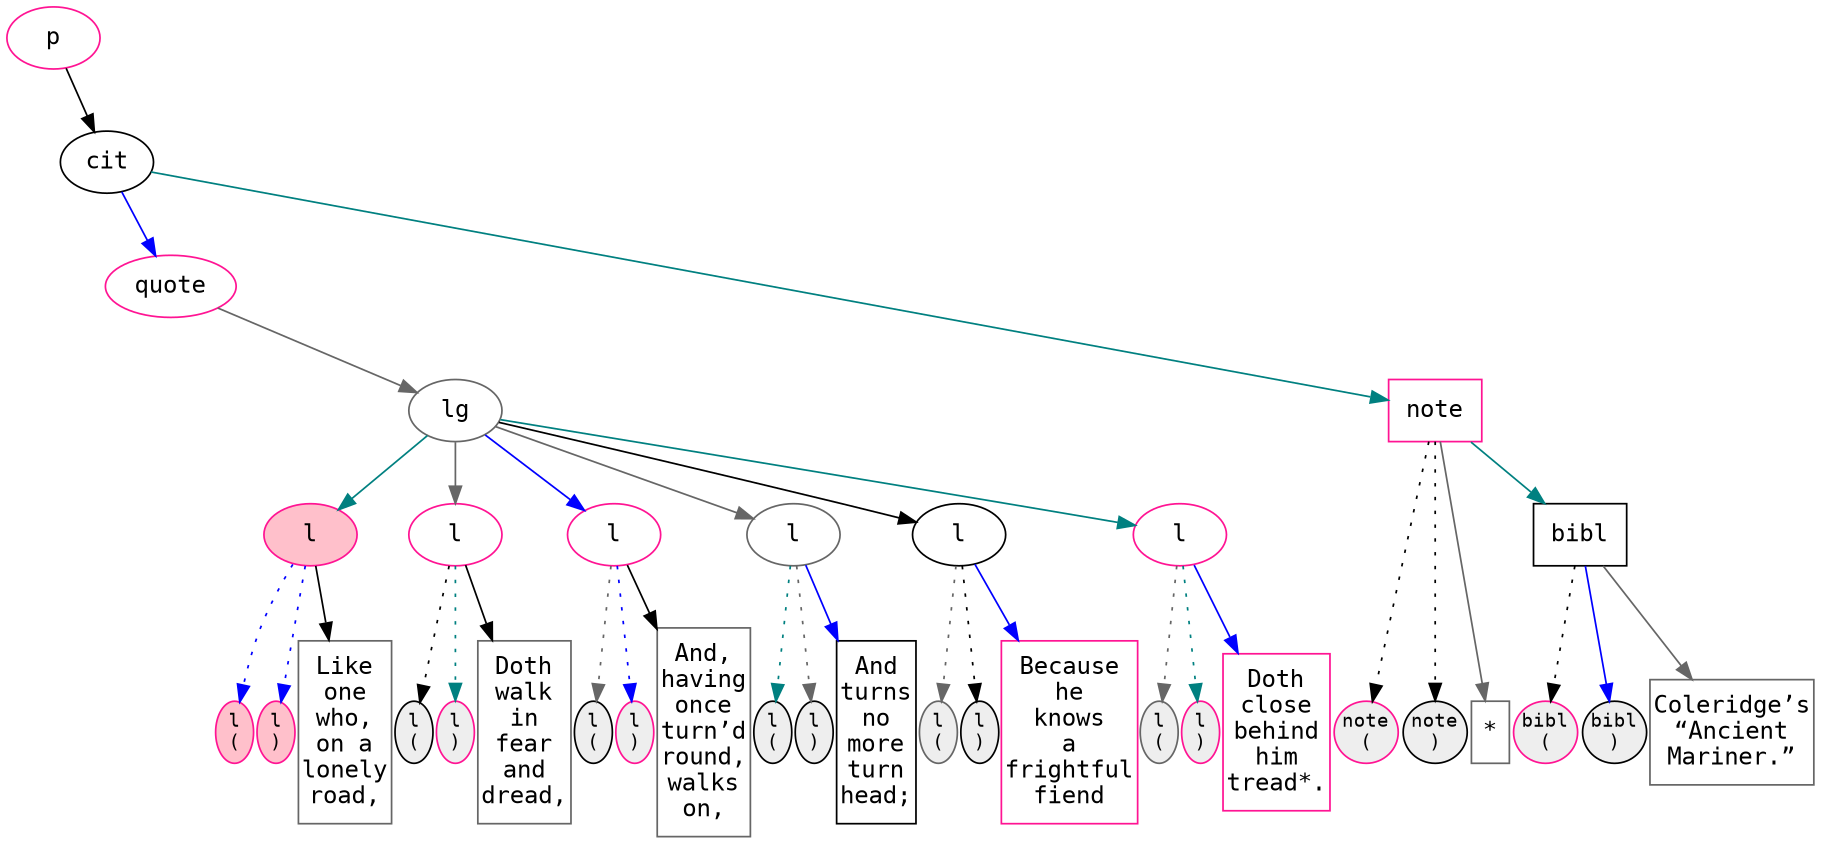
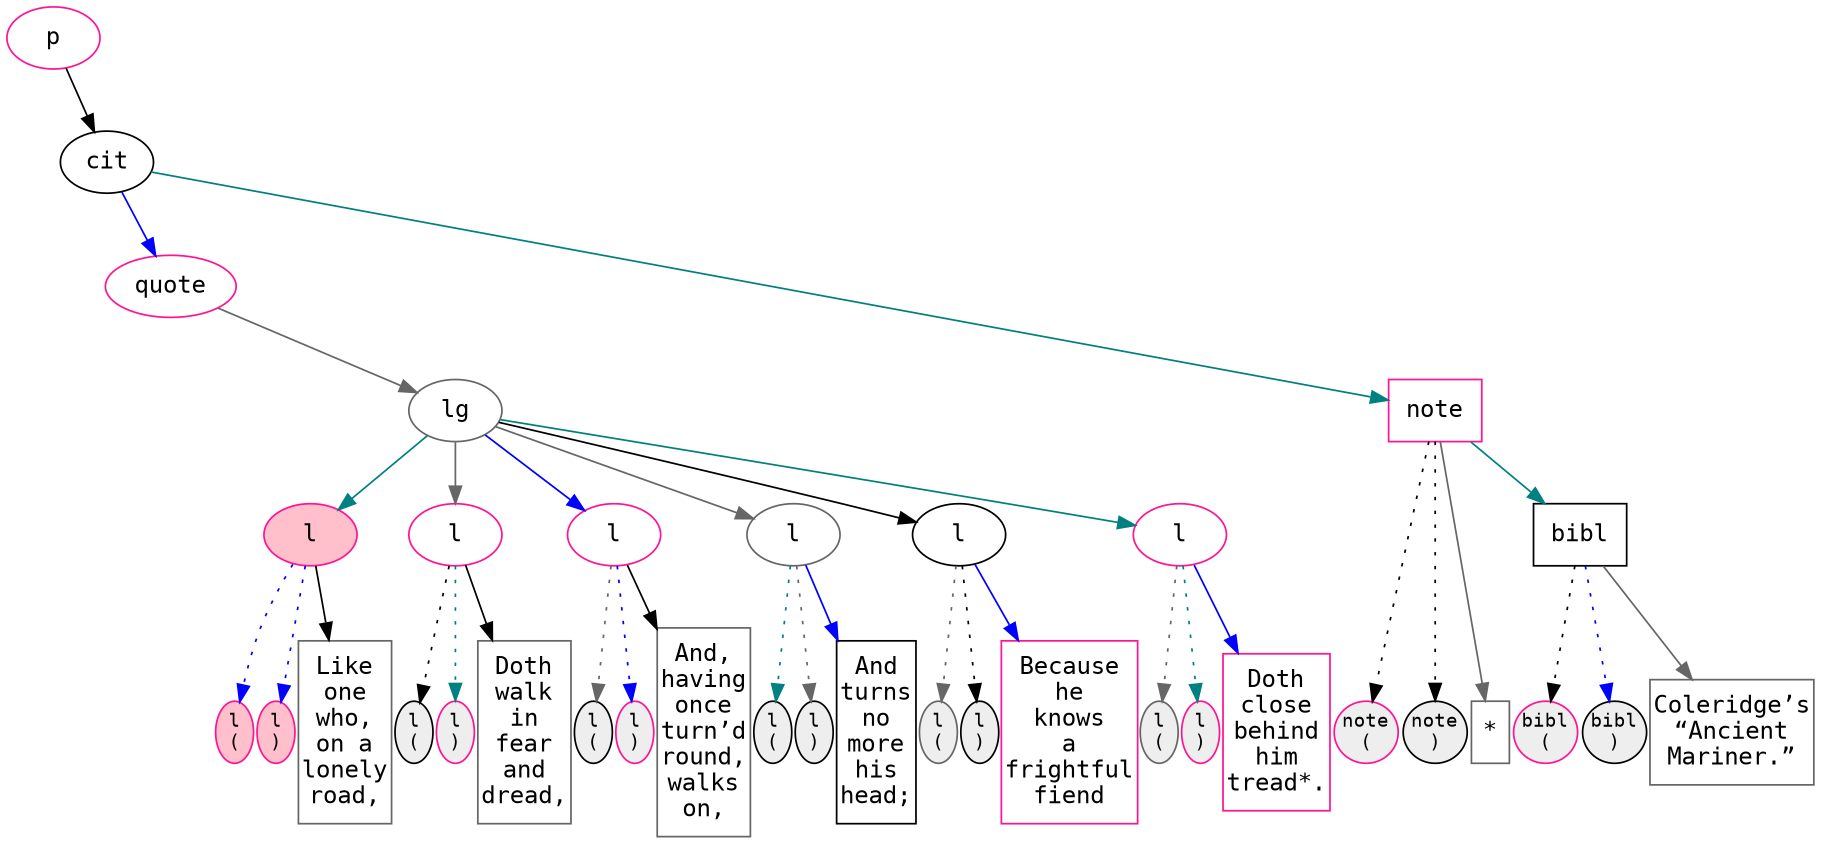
(1596, 625) -> (1596, 625)
(876, 732) -> (876, 732)
